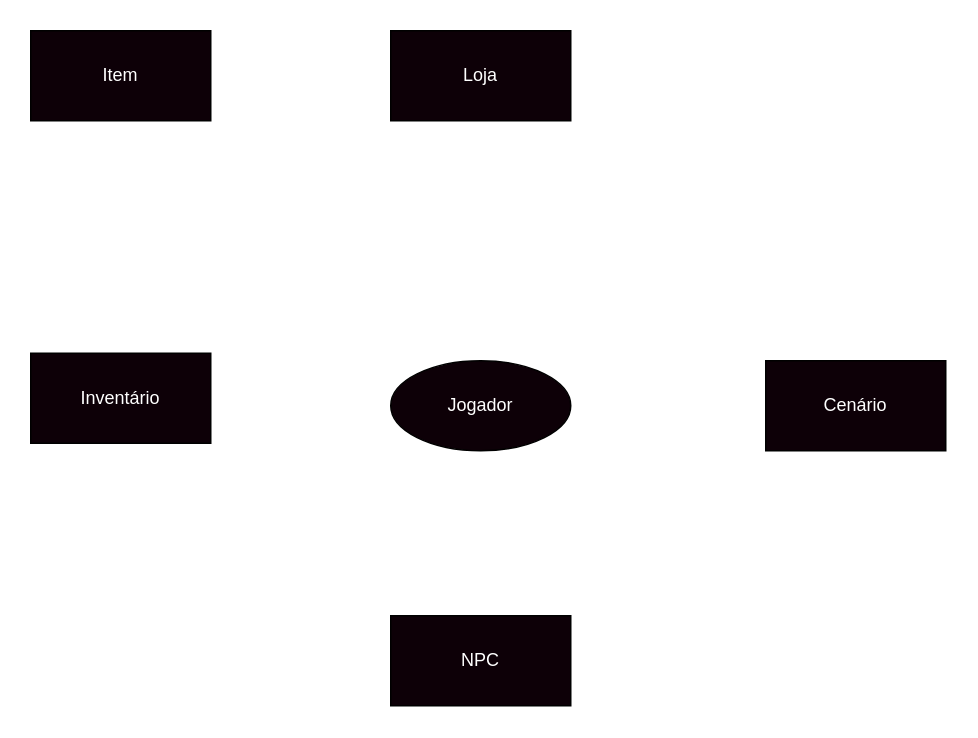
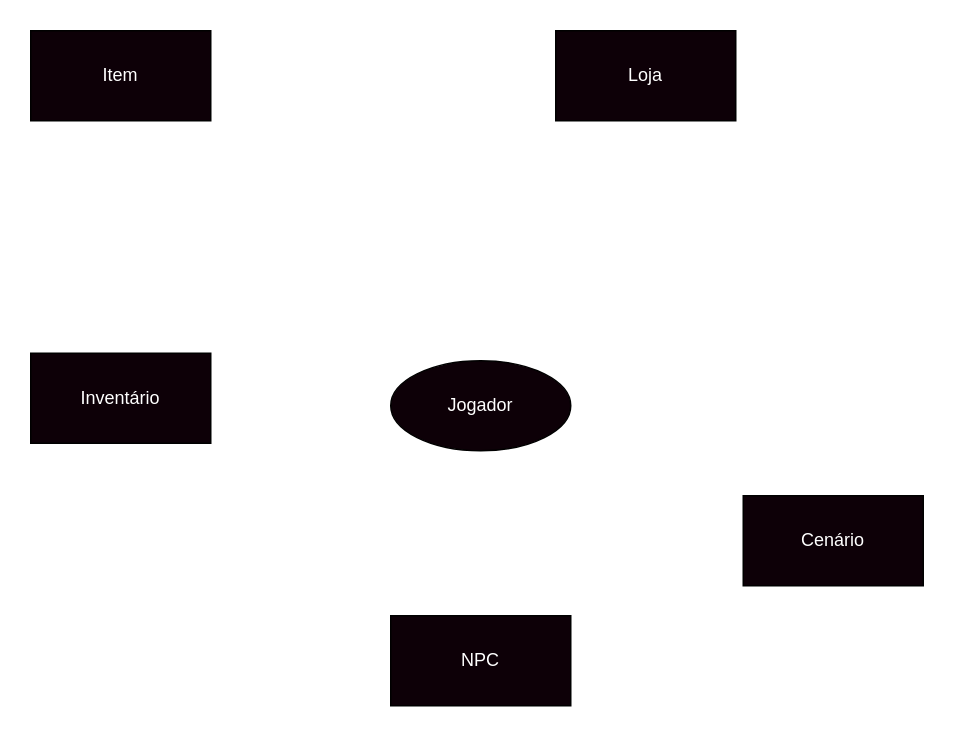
(481, 76) -> (646, 76)
(856, 406) -> (833, 541)
